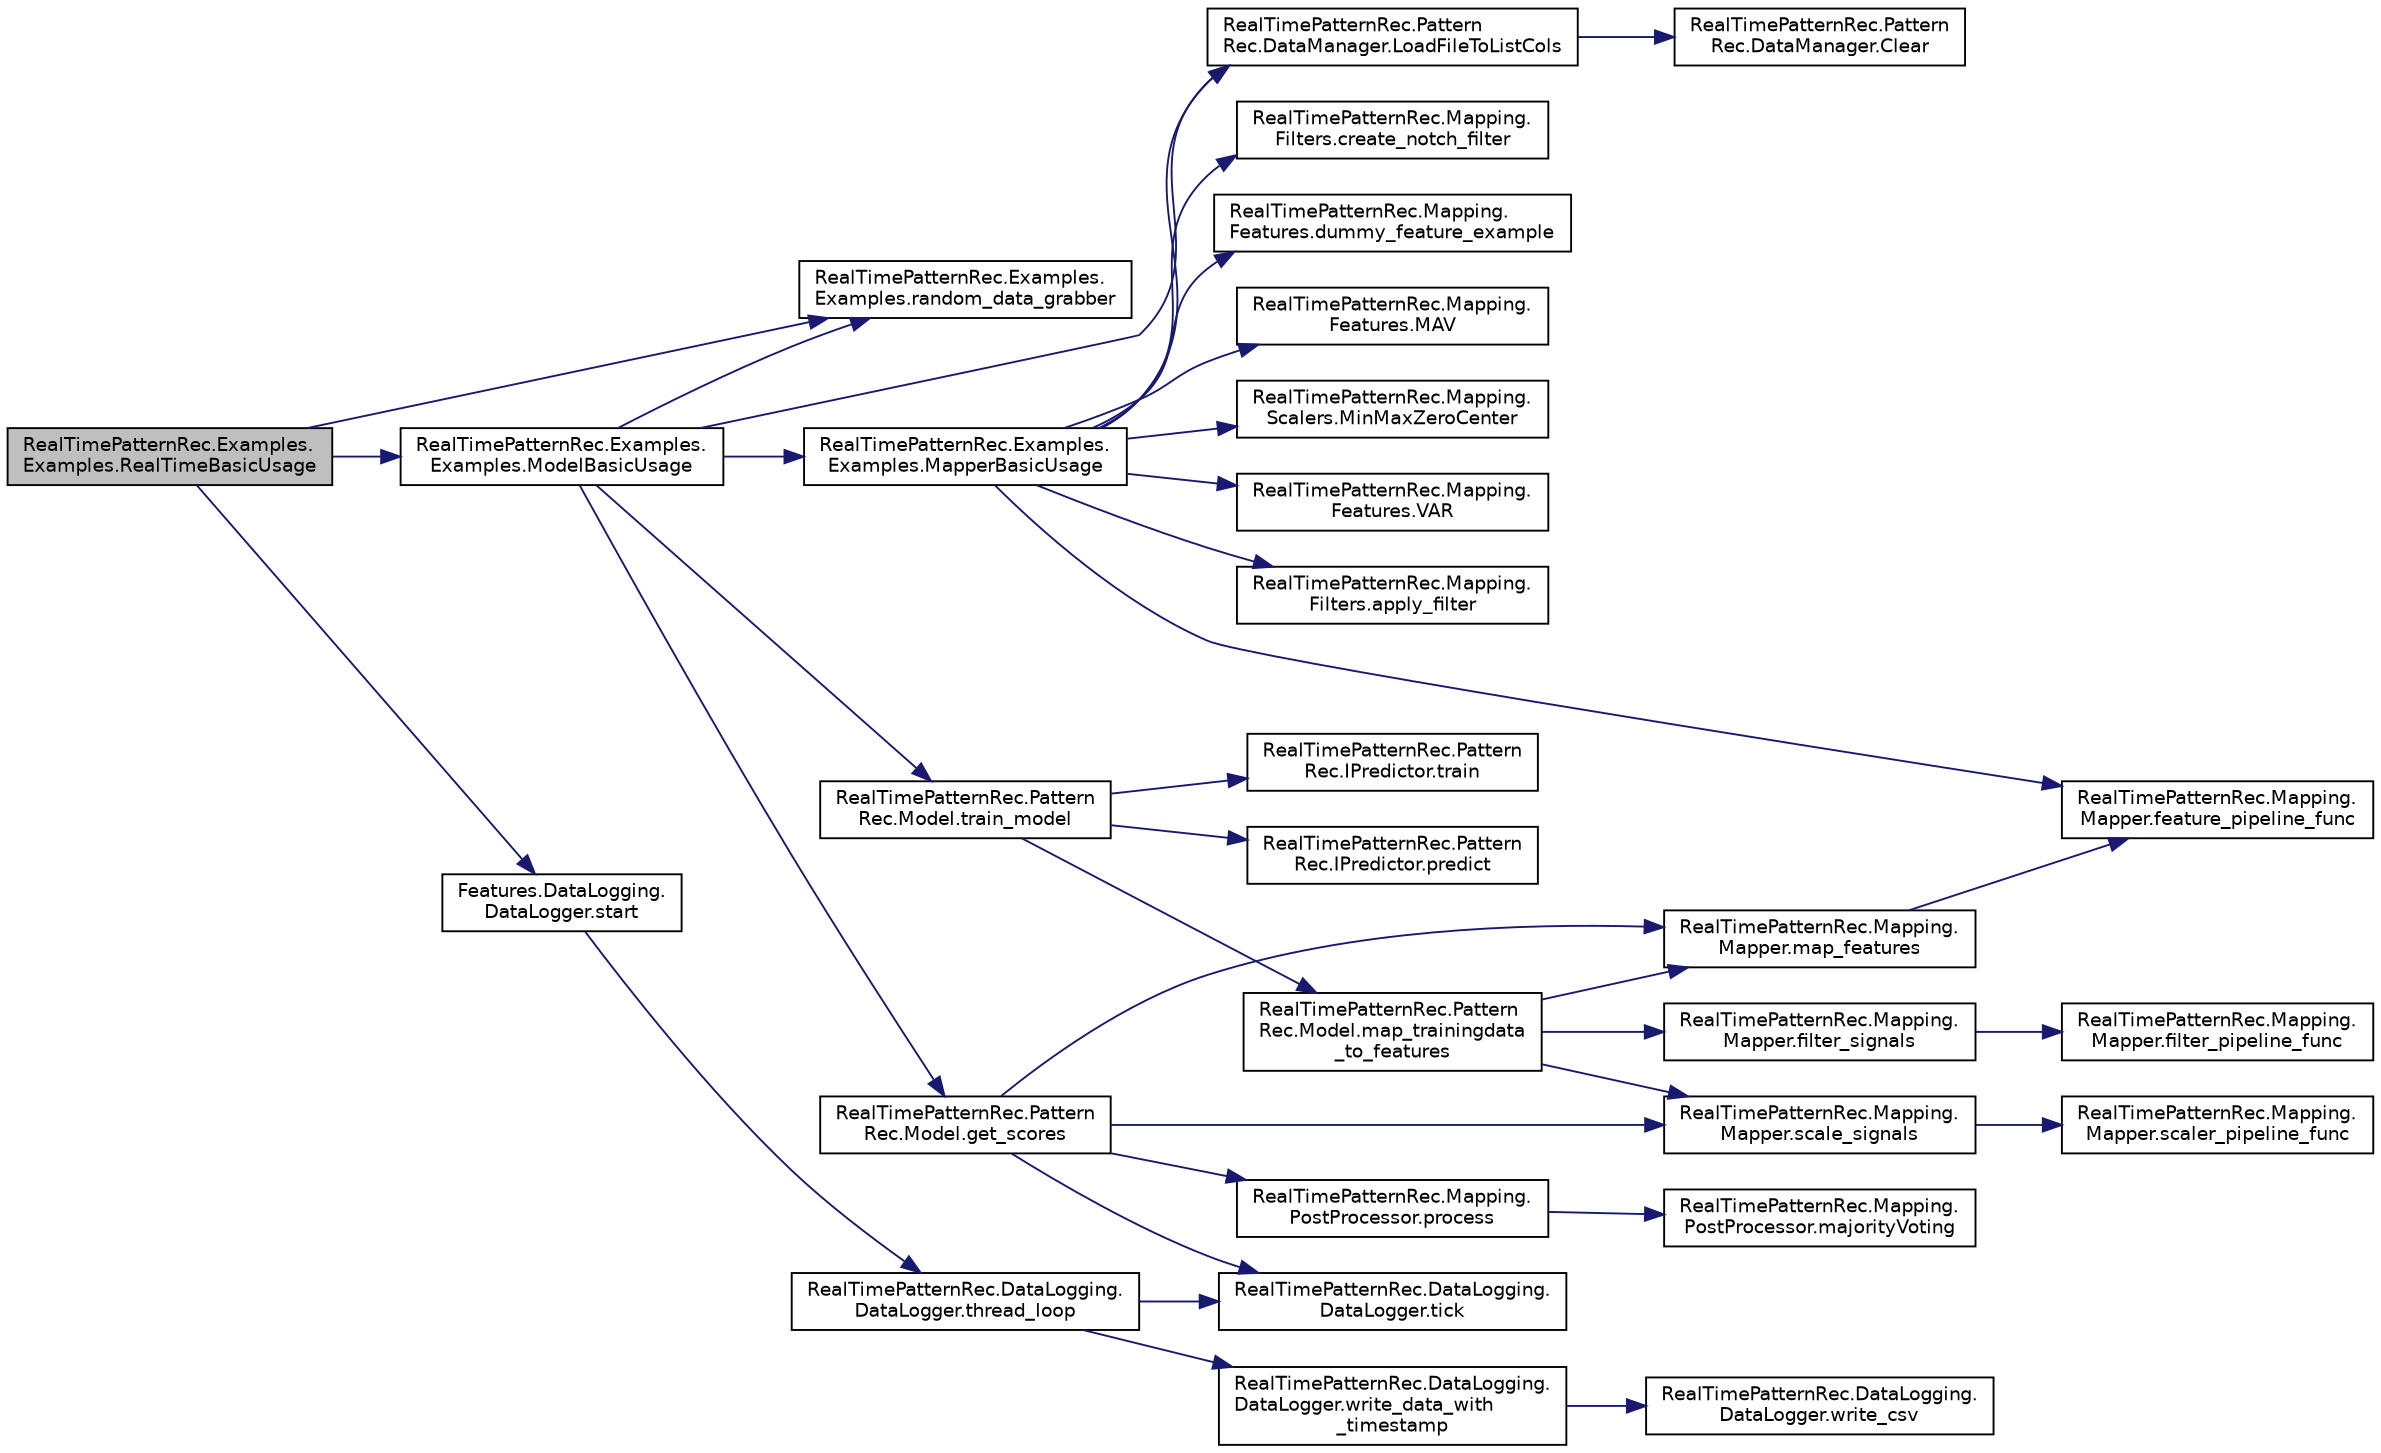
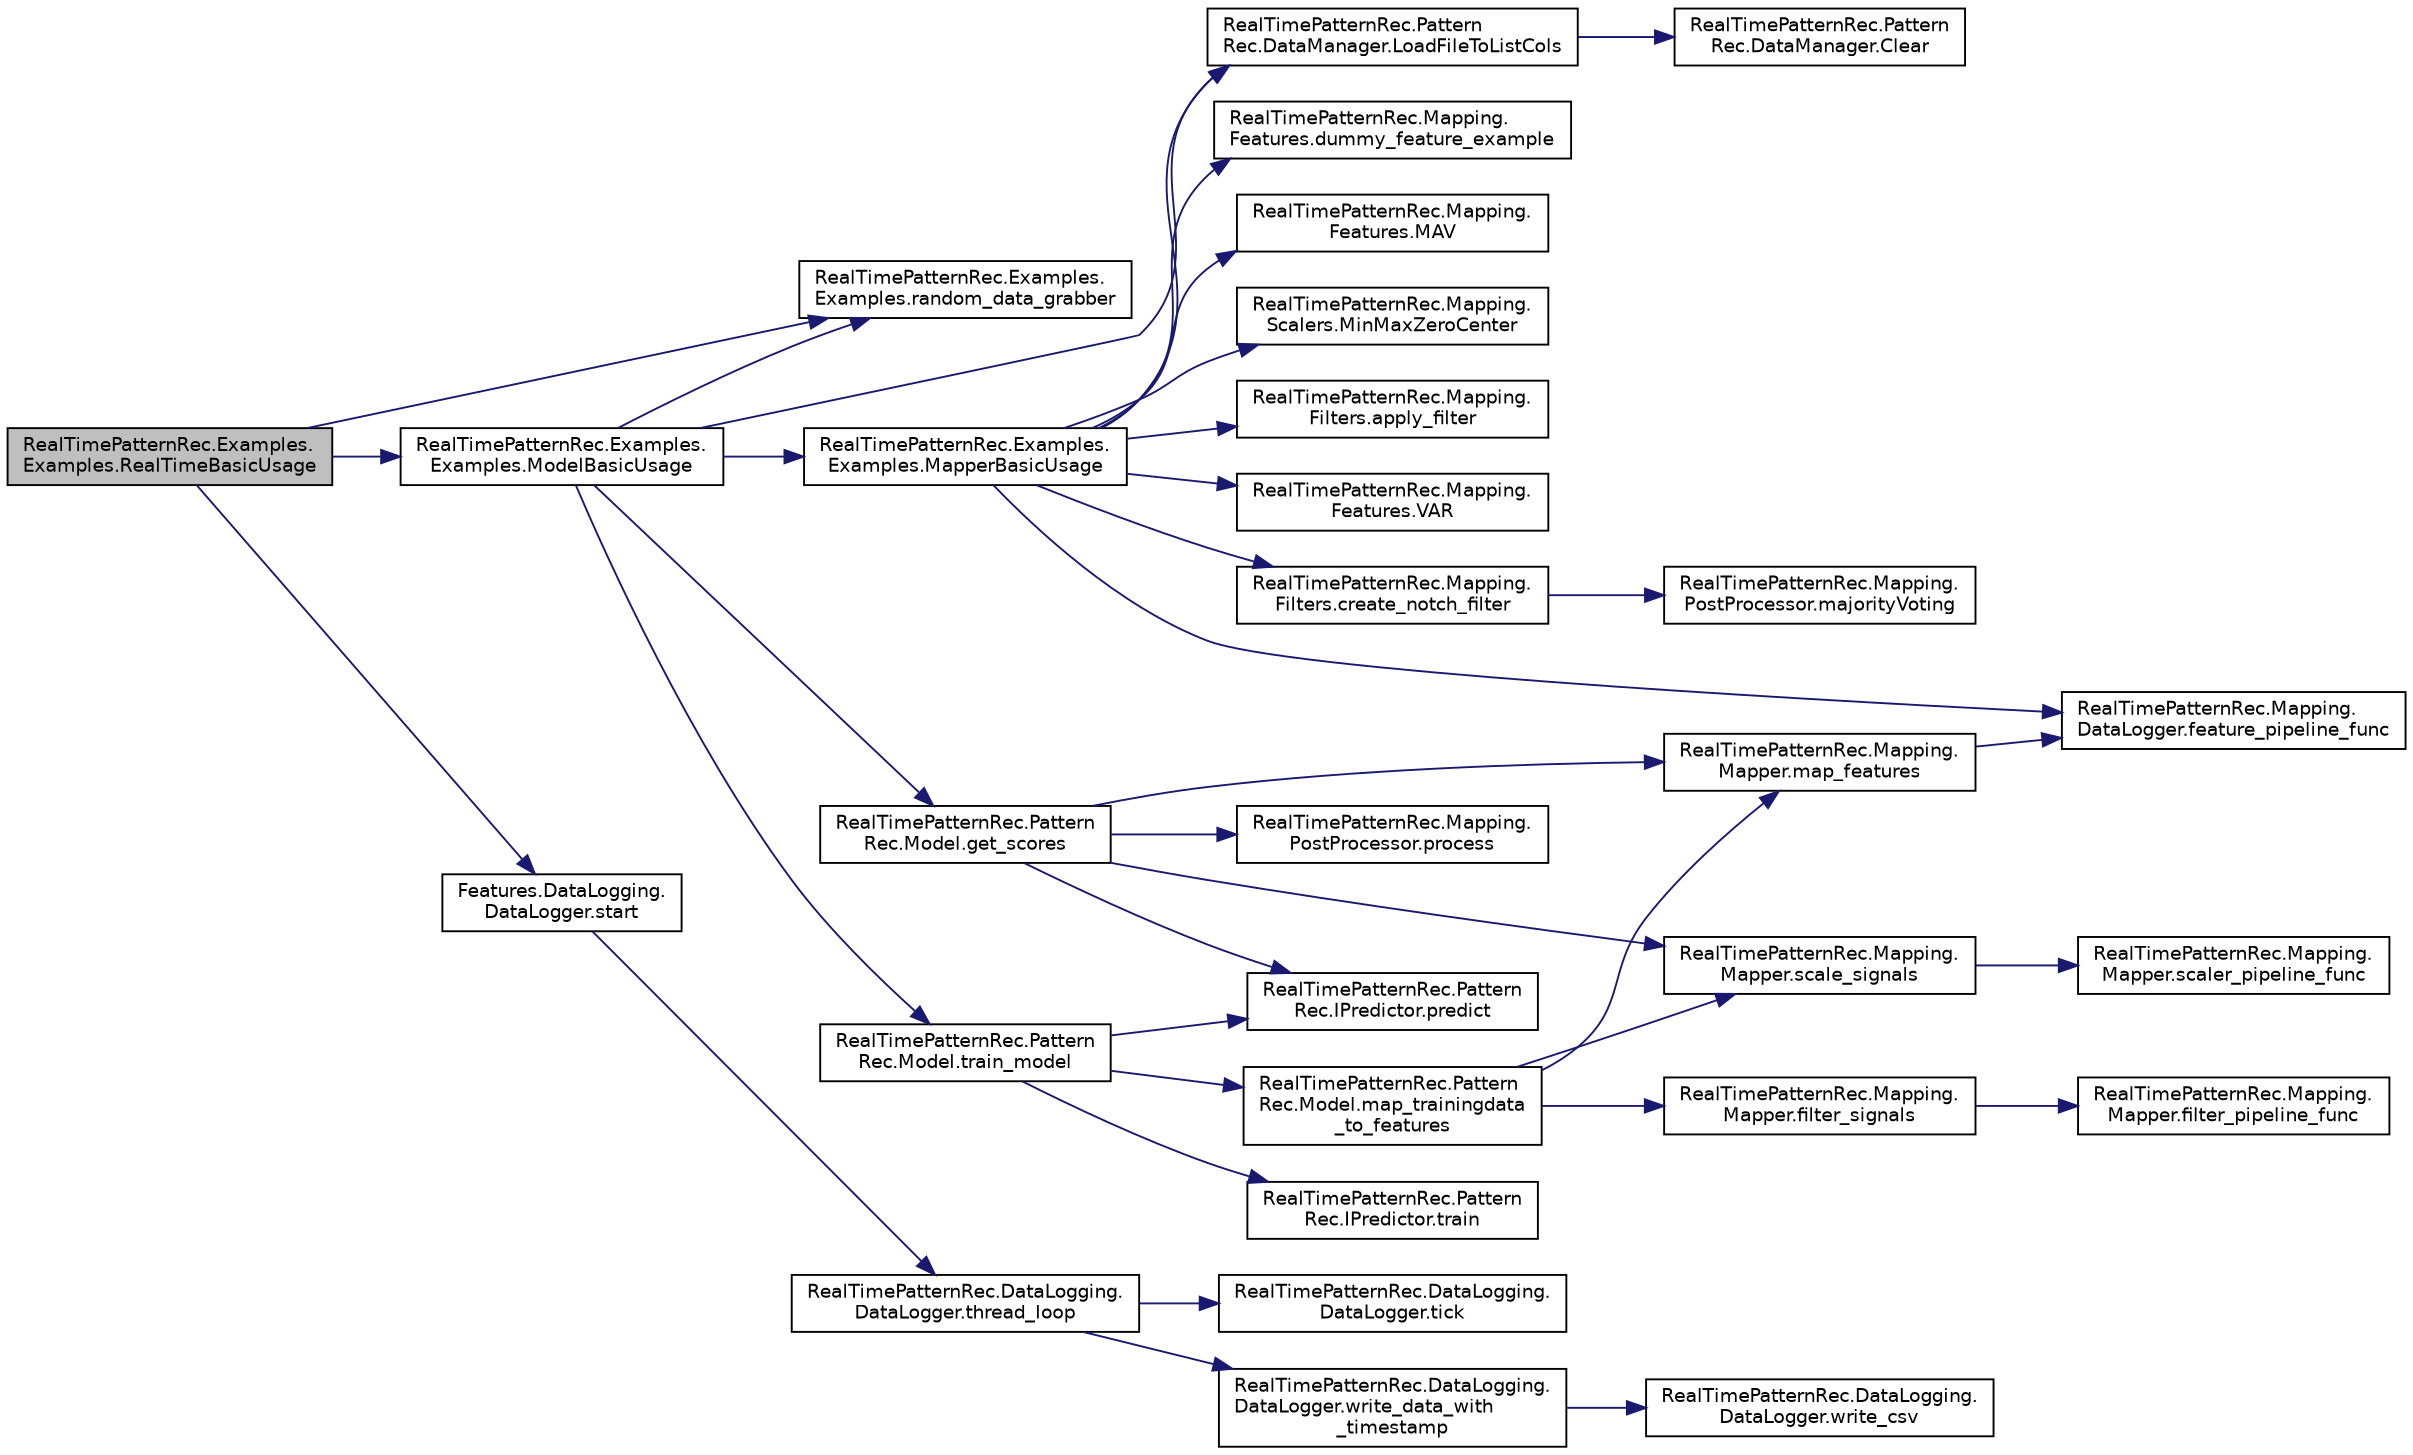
(2218, 810) -> (2234, 721)
(1596, 1213) -> (1596, 595)
(1123, 1217) -> (1146, 919)
